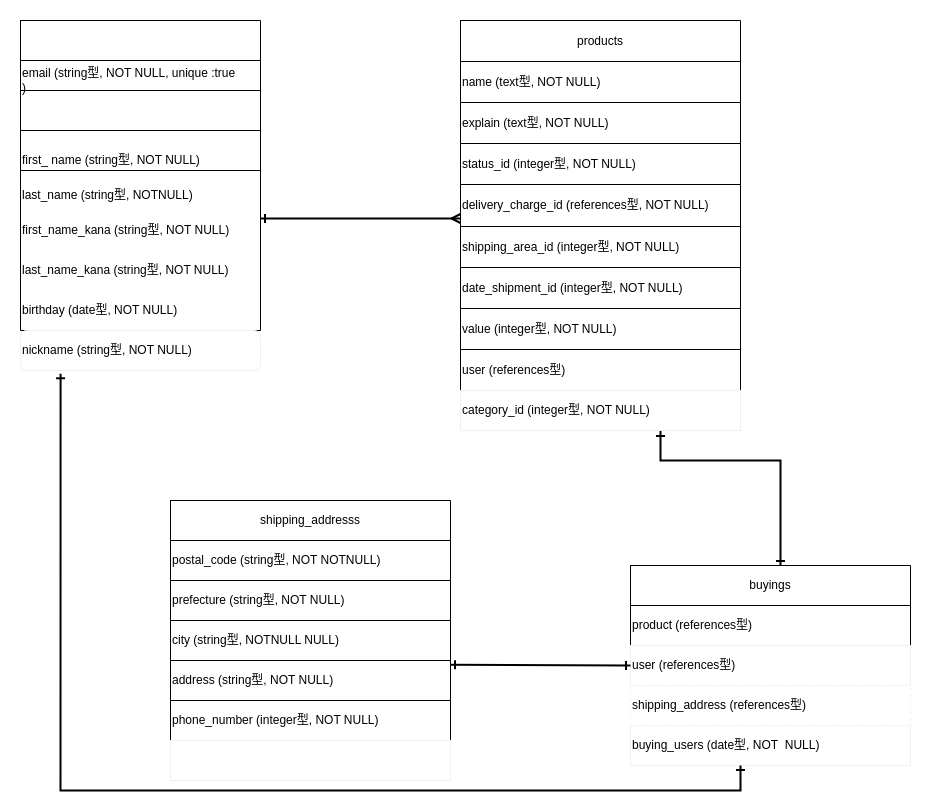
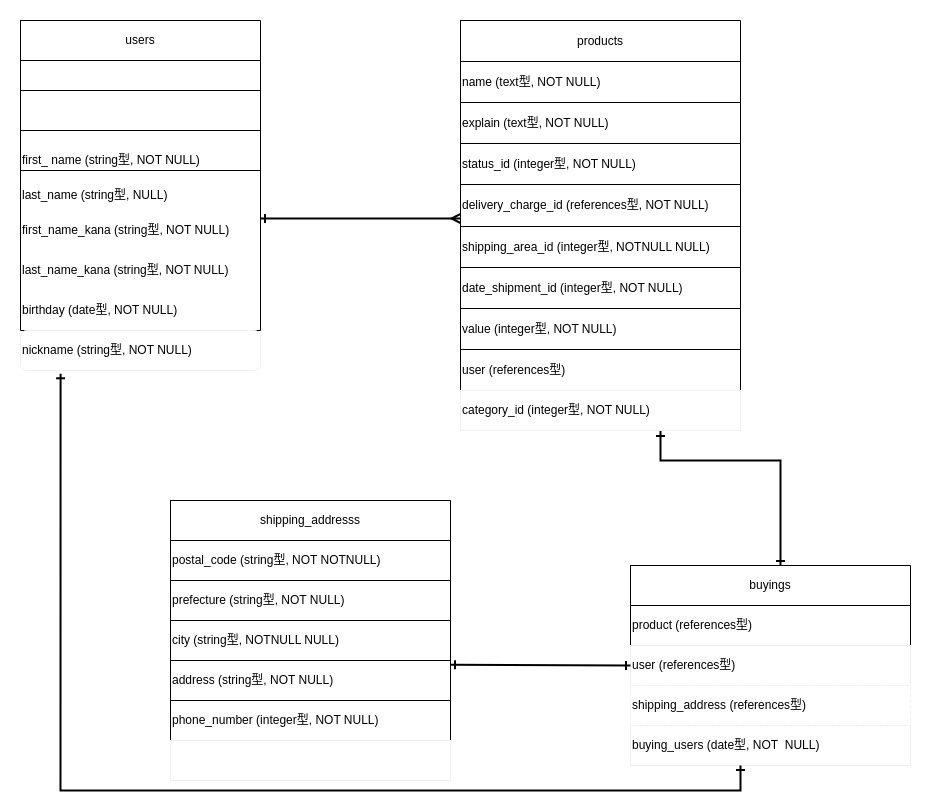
none -> (141, 41)
(141, 81) -> none
(111, 196) -> (101, 196)
(577, 248) -> (590, 248)
